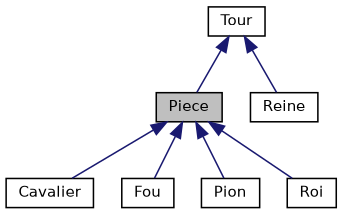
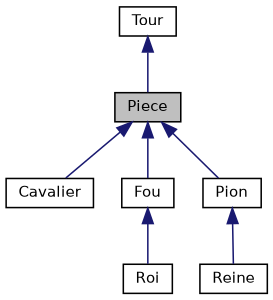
(264, 71) -> (233, 244)
(257, 155) -> (148, 244)
